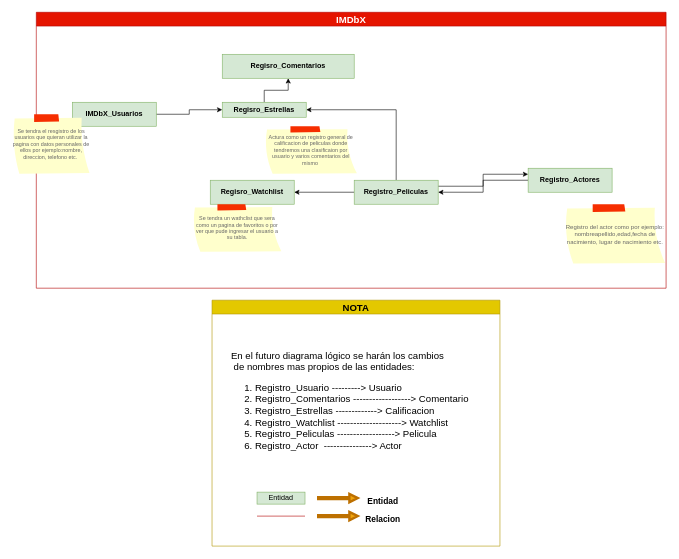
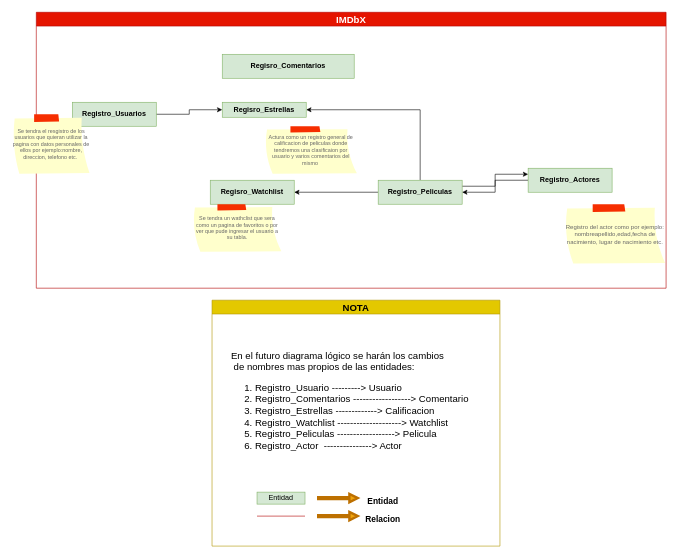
(264, 90) -> none
(114, 114) -> (114, 114)
(396, 192) -> (420, 192)
